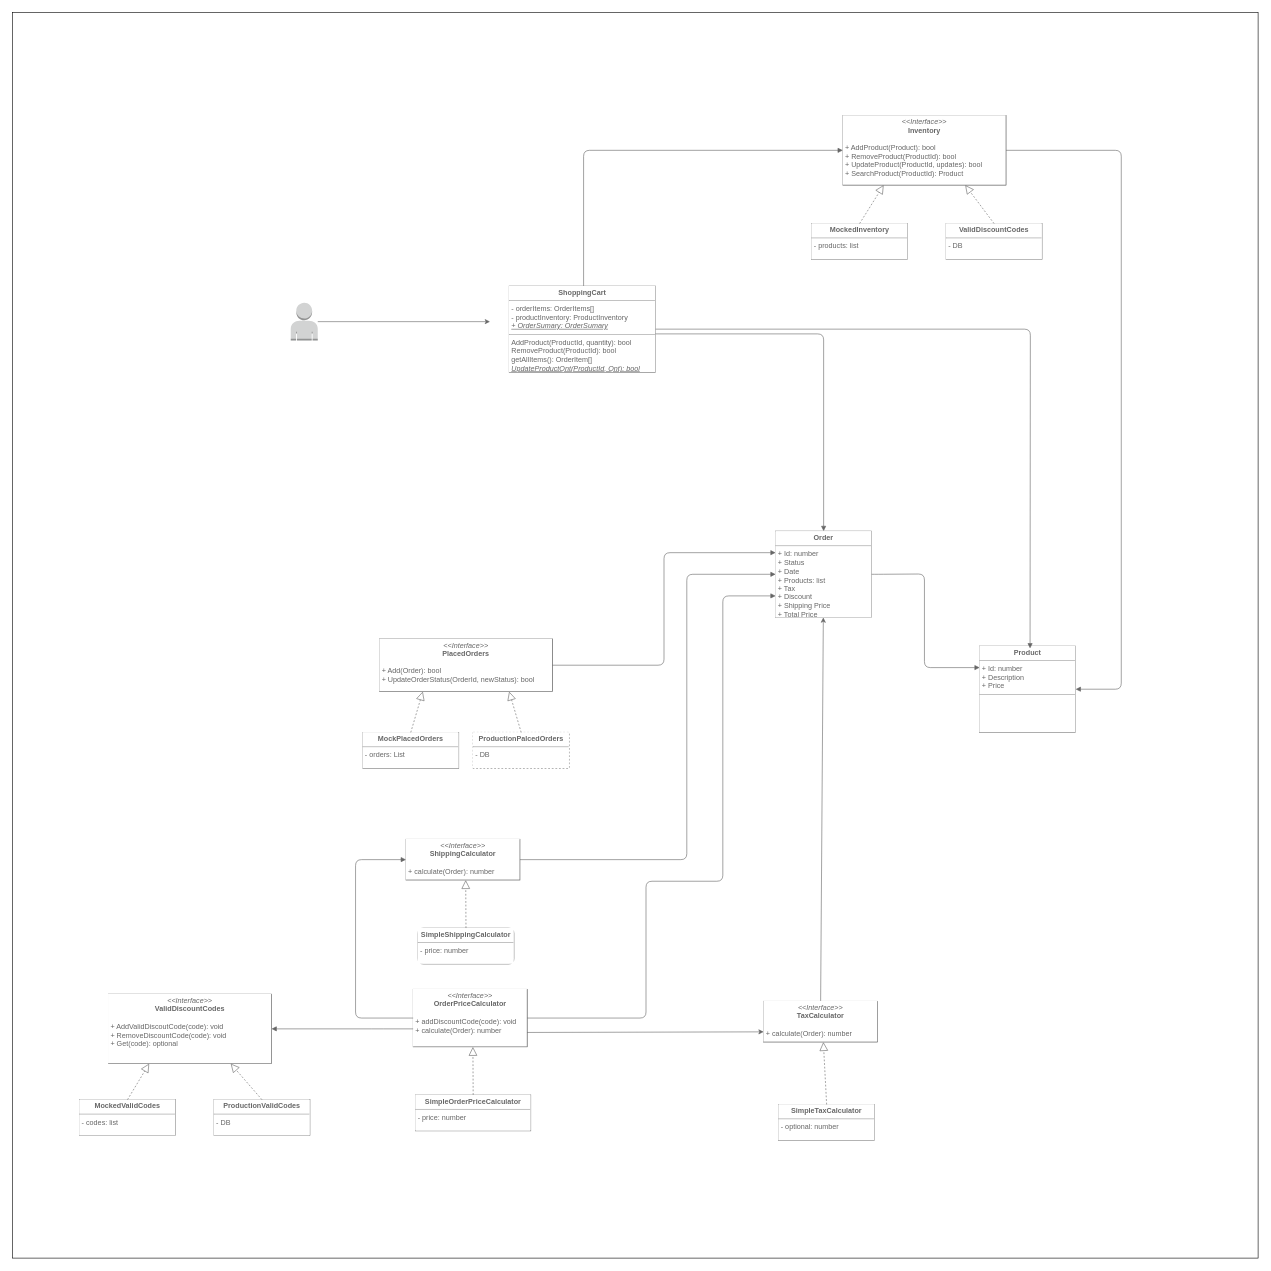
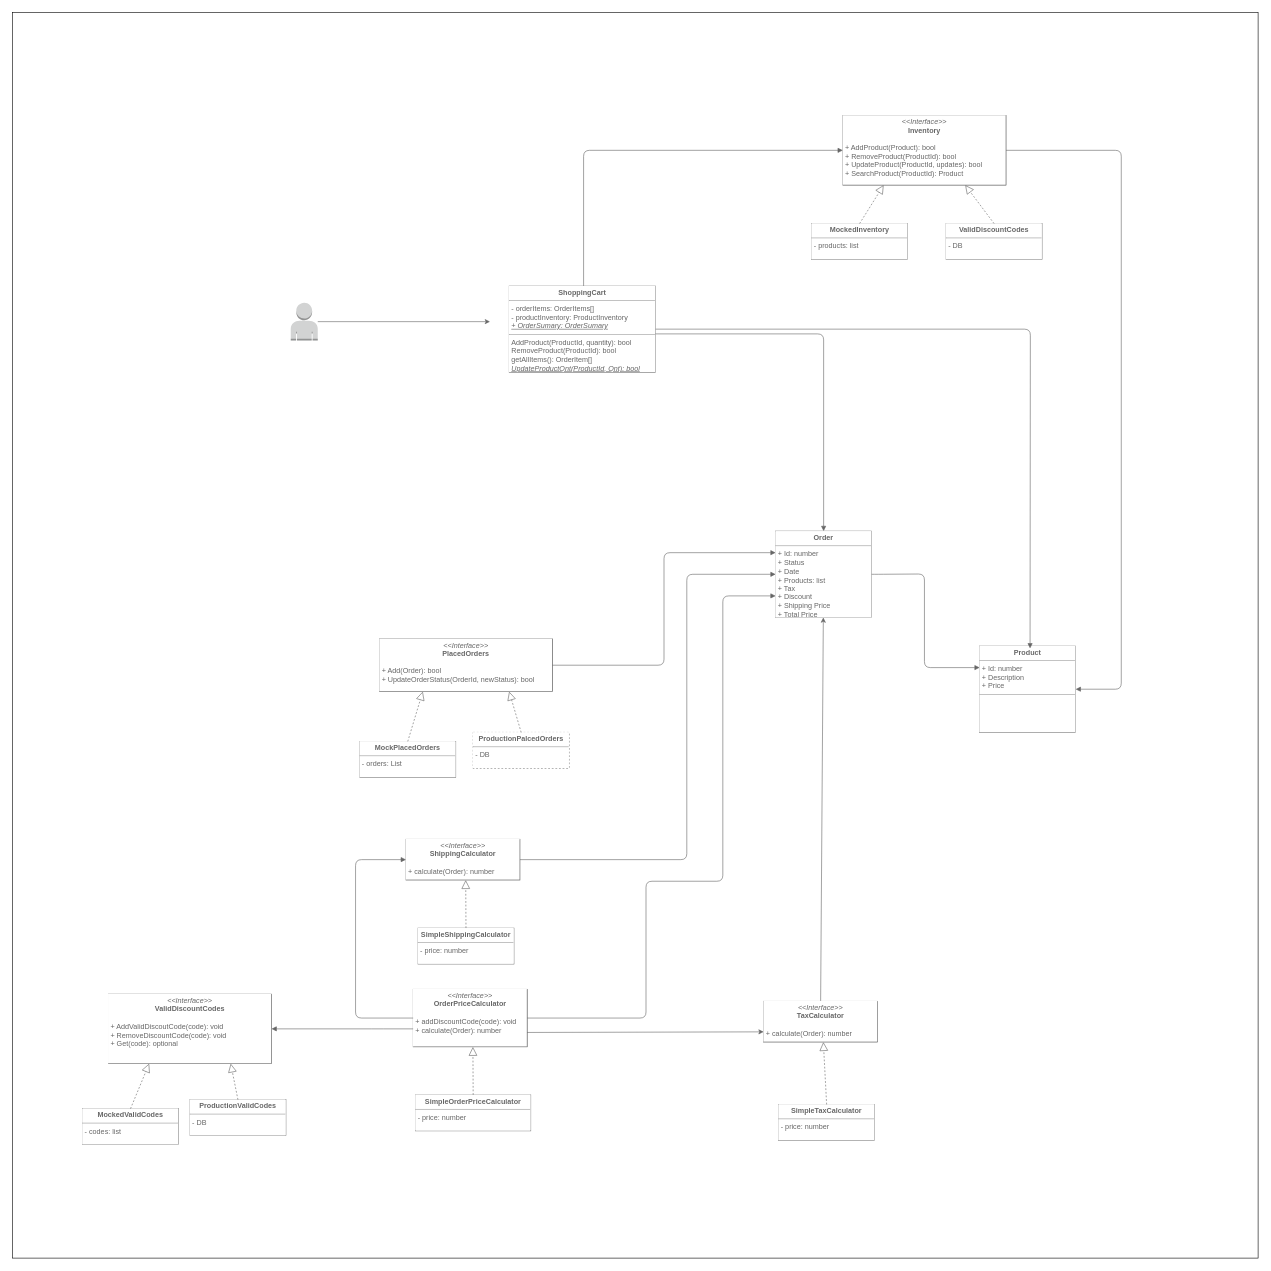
(411, 750) -> (408, 759)
(466, 946) -> (466, 946)
(813, 1113) -> (813, 1113)
(128, 1118) -> (131, 1127)
(262, 1118) -> (238, 1118)
